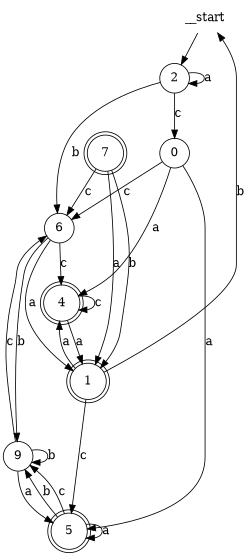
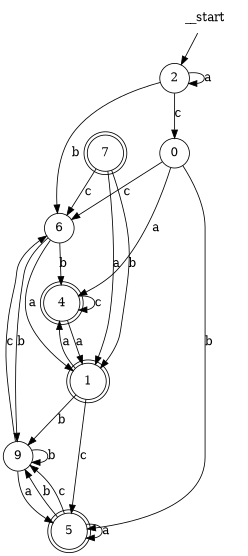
(236, 238) -> (55, 417)
(63, 264) -> (63, 264)
(209, 342) -> (209, 342)
